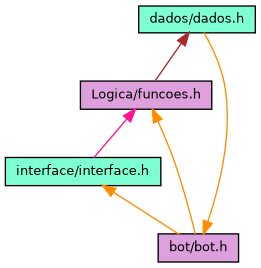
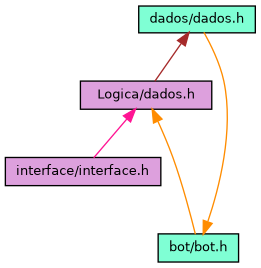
(146, 95) -> (146, 95)
(83, 172) -> (83, 172)
(146, 213) -> none
(198, 248) -> (198, 248)
